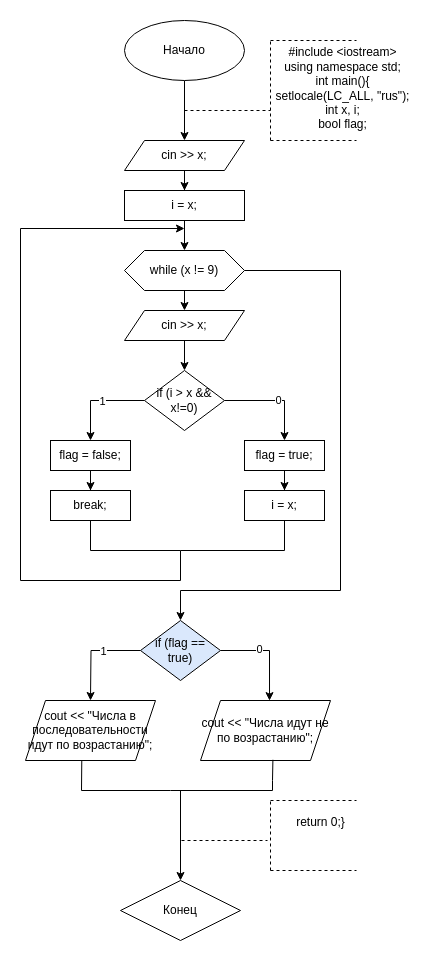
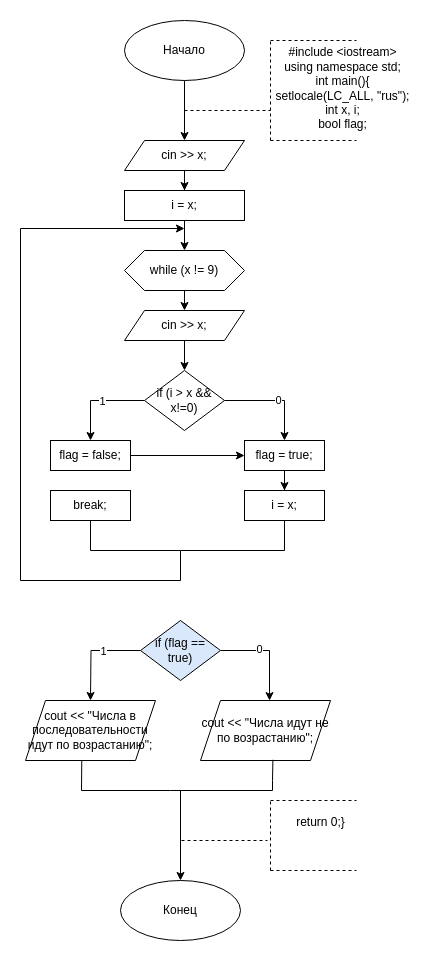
(341, 474) -> none
(91, 485) -> (184, 456)
(181, 911) -> (181, 911)
